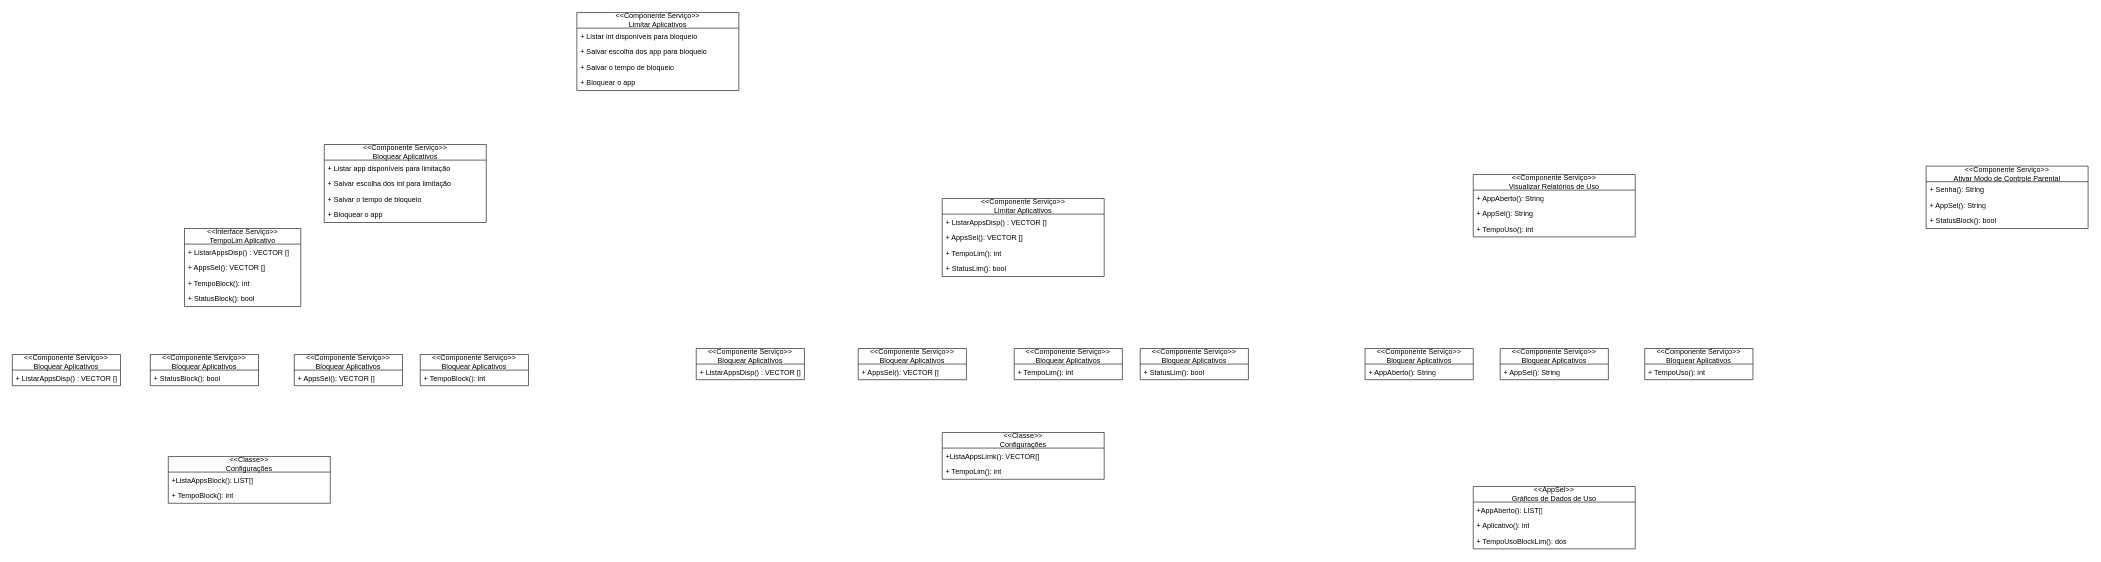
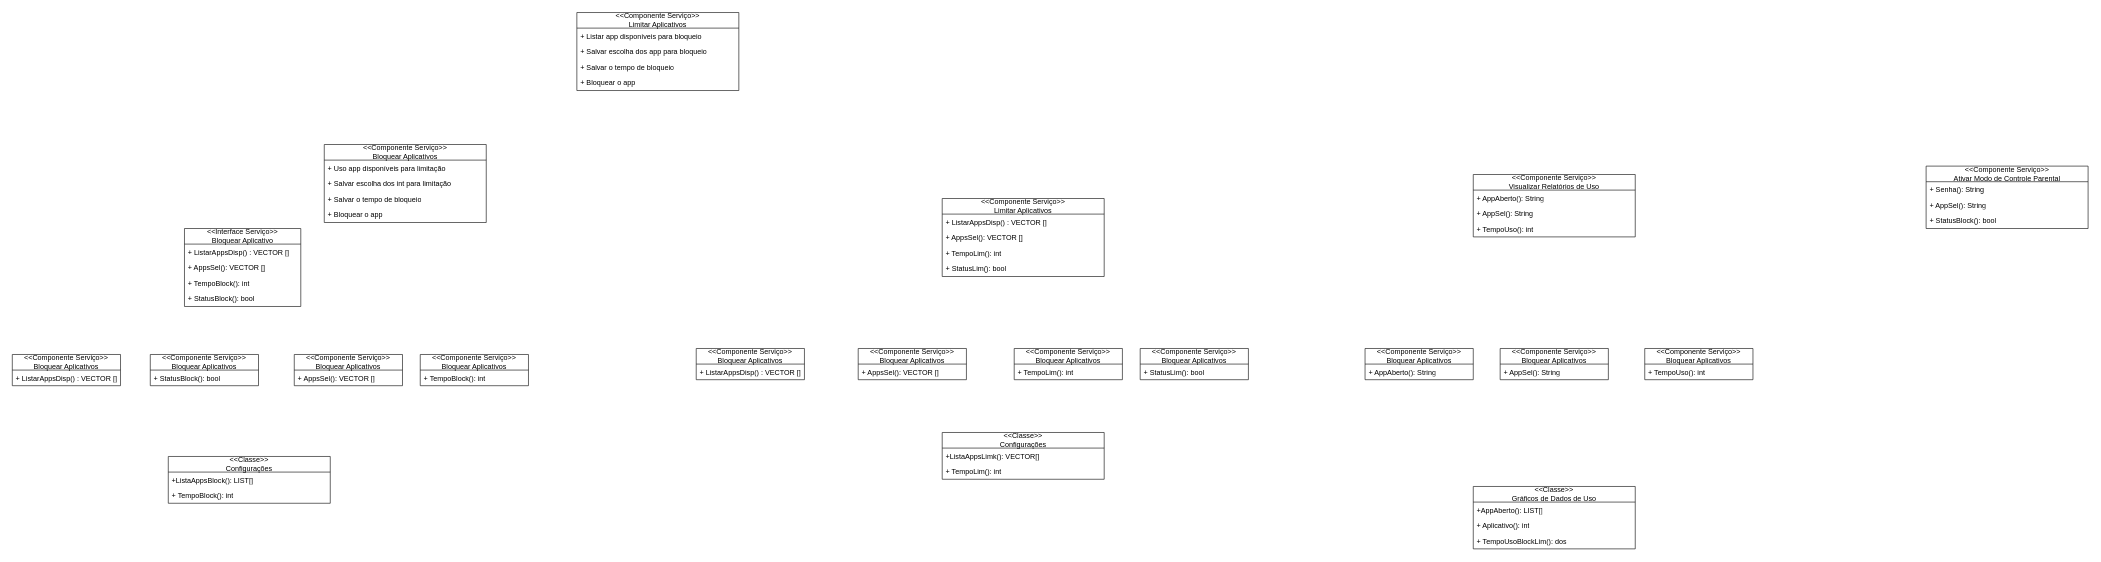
(647, 36) -> (648, 36)
(396, 168) -> (391, 168)
(243, 236) -> (243, 236)
(1554, 494) -> (1554, 494)
